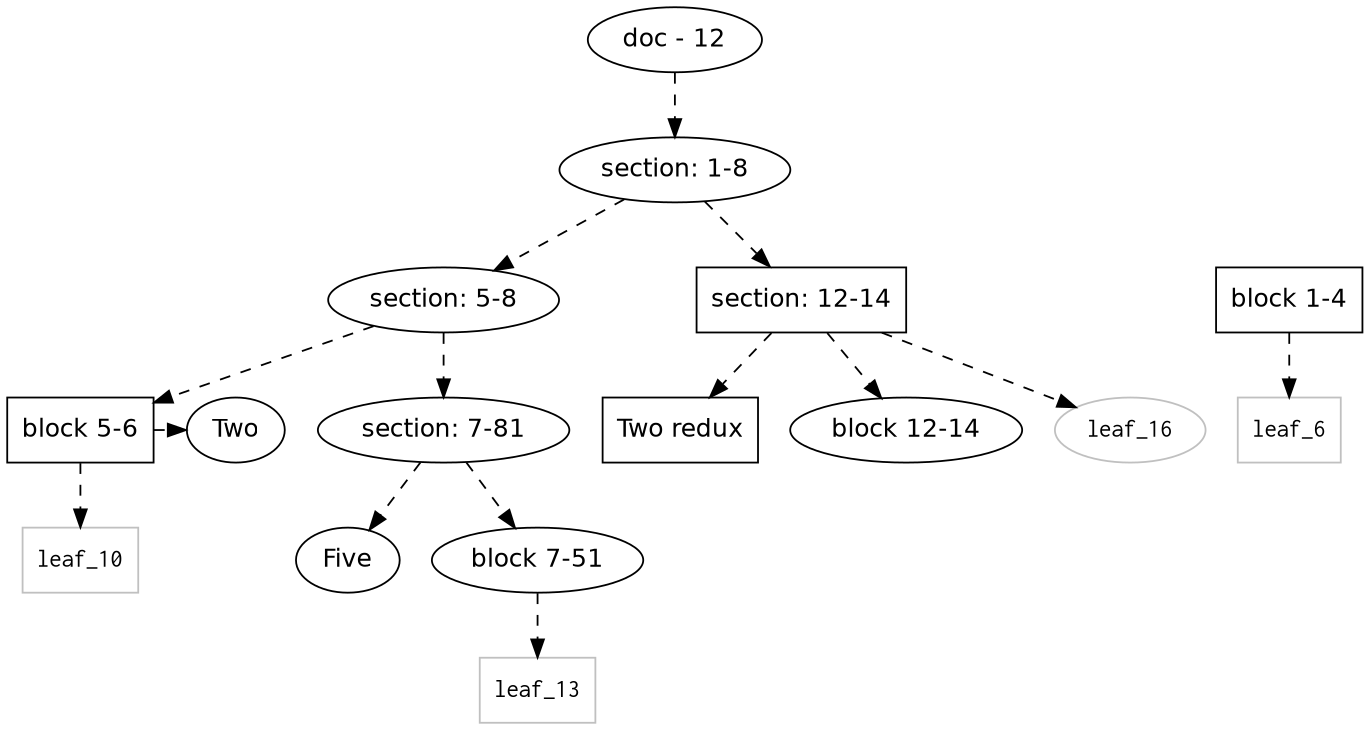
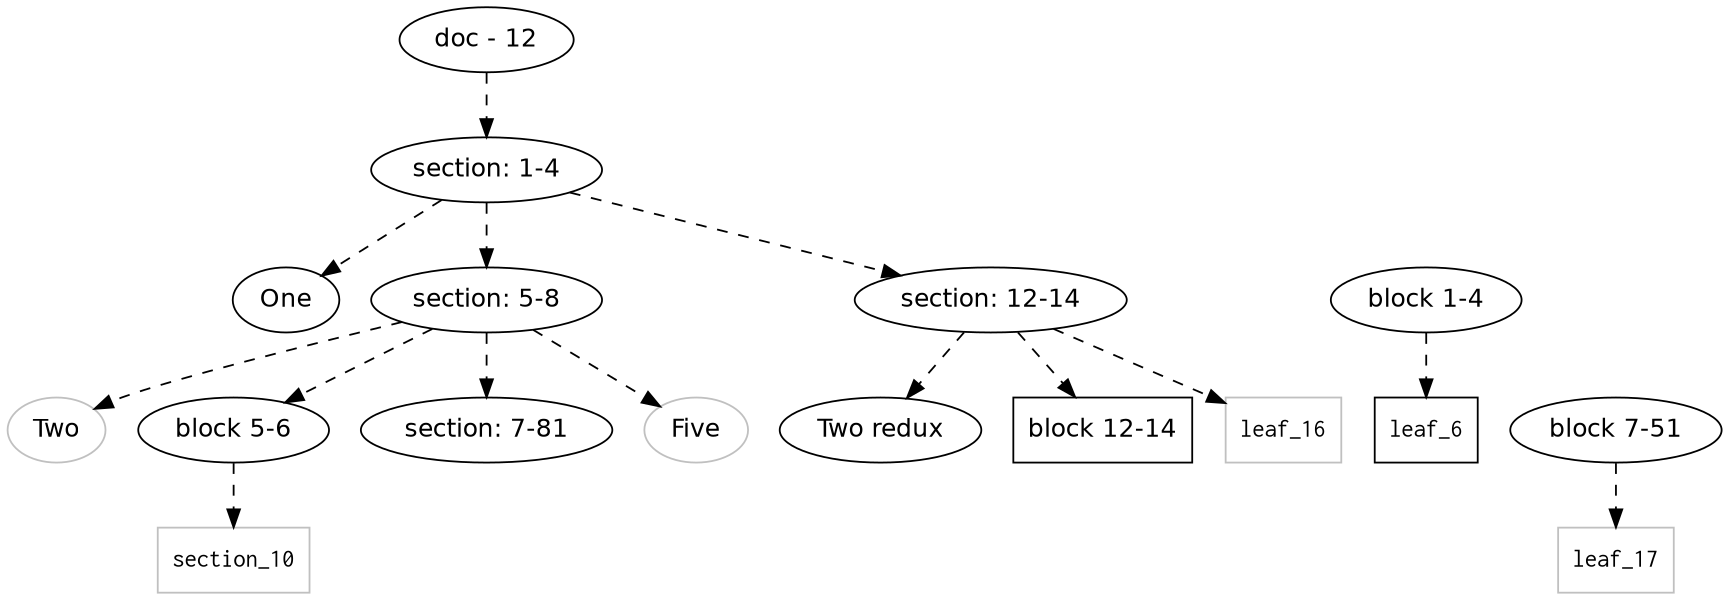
(675, 170) -> (487, 170)
none -> (286, 300)
(801, 300) -> (991, 300)
(1289, 300) -> (1426, 300)
(80, 430) -> (234, 430)
(161, 430) -> (256, 359)
(236, 430) -> (57, 430)
(680, 430) -> (881, 430)
(906, 430) -> (1103, 430)
(1130, 430) -> (1283, 430)
(1289, 430) -> (1426, 430)
(485, 488) -> none
(400, 489) -> (589, 363)
(80, 560) -> (234, 560)
(348, 560) -> (696, 430)
(538, 690) -> (1616, 560)
